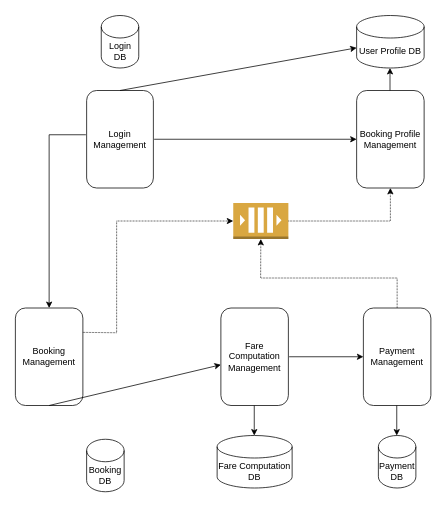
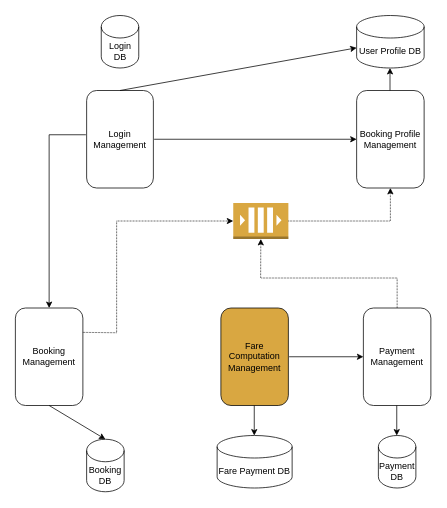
(255, 357) -> (255, 357)
(132, 386) -> (75, 421)
(255, 471) -> (255, 471)
